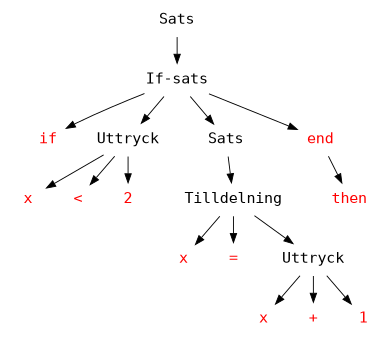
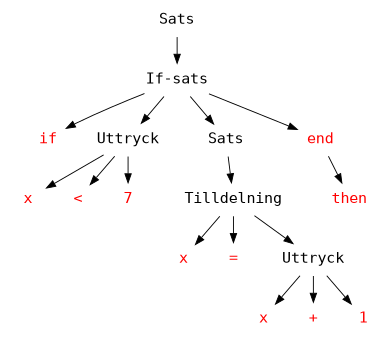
(128, 200) -> (128, 200)
